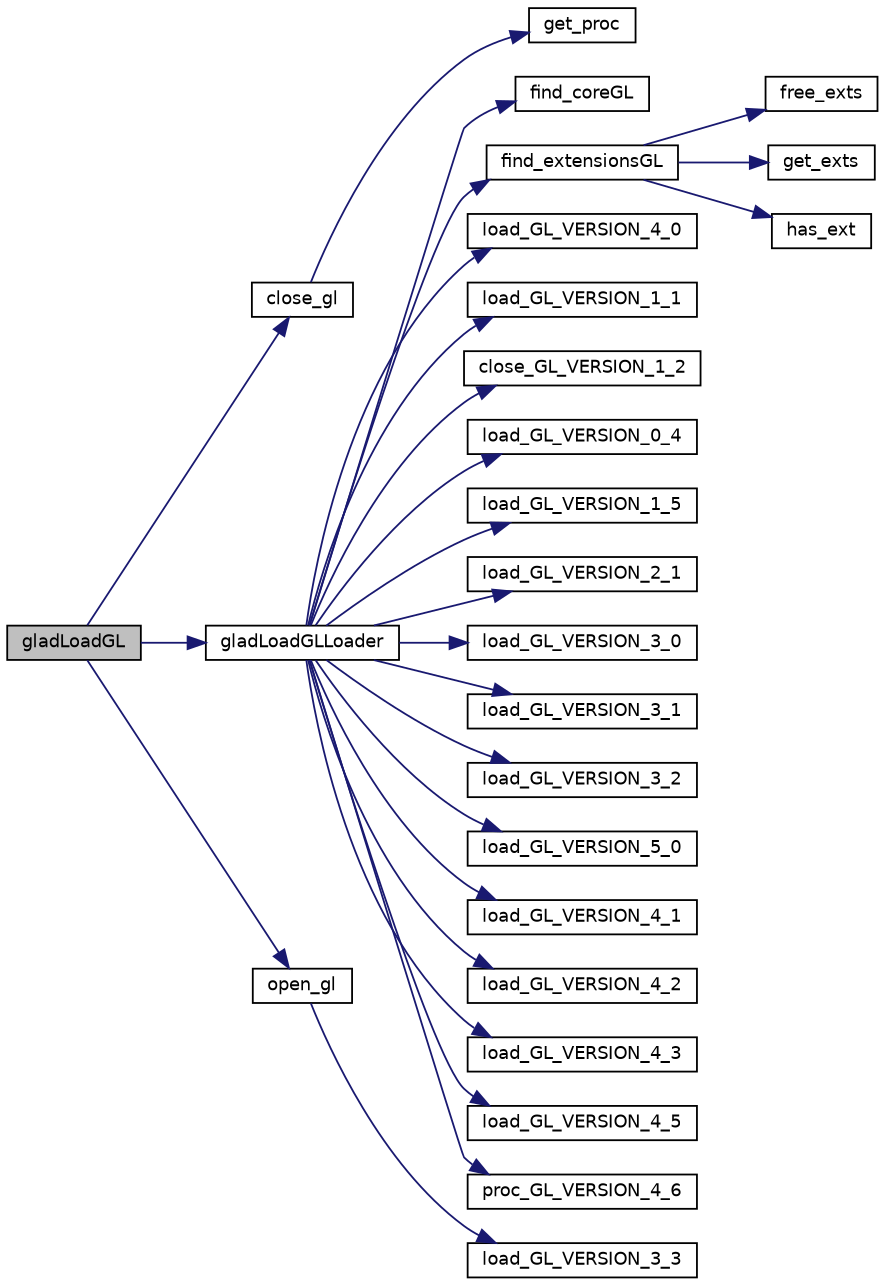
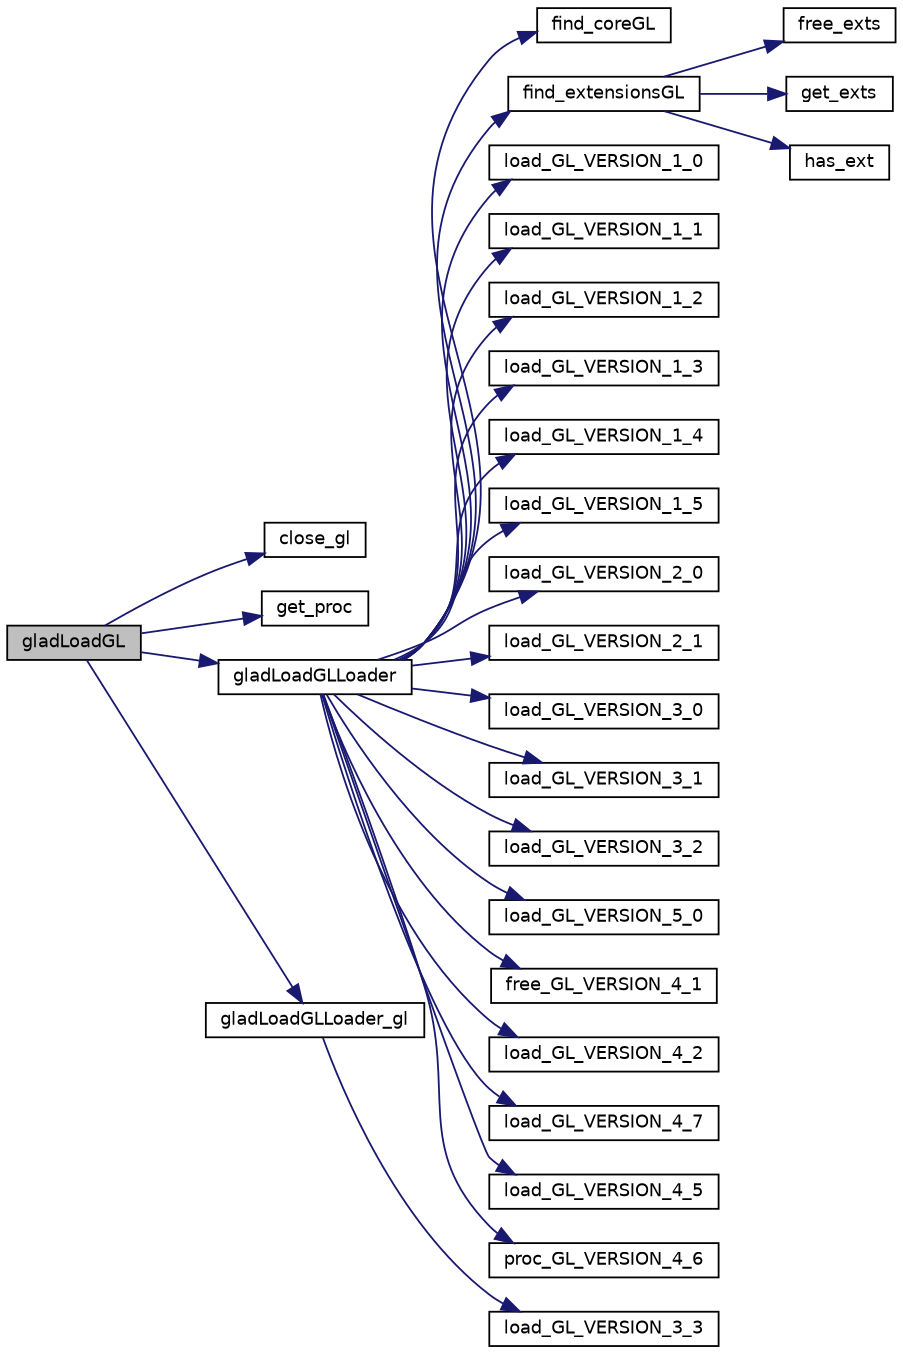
(388, 139) -> (192, 626)
(582, 231) -> (604, 162)
(582, 368) -> (604, 300)
none -> (604, 368)
(582, 437) -> (604, 437)
none -> (604, 574)
(582, 917) -> (604, 986)
(302, 986) -> (315, 1020)
(582, 1054) -> (604, 1123)
